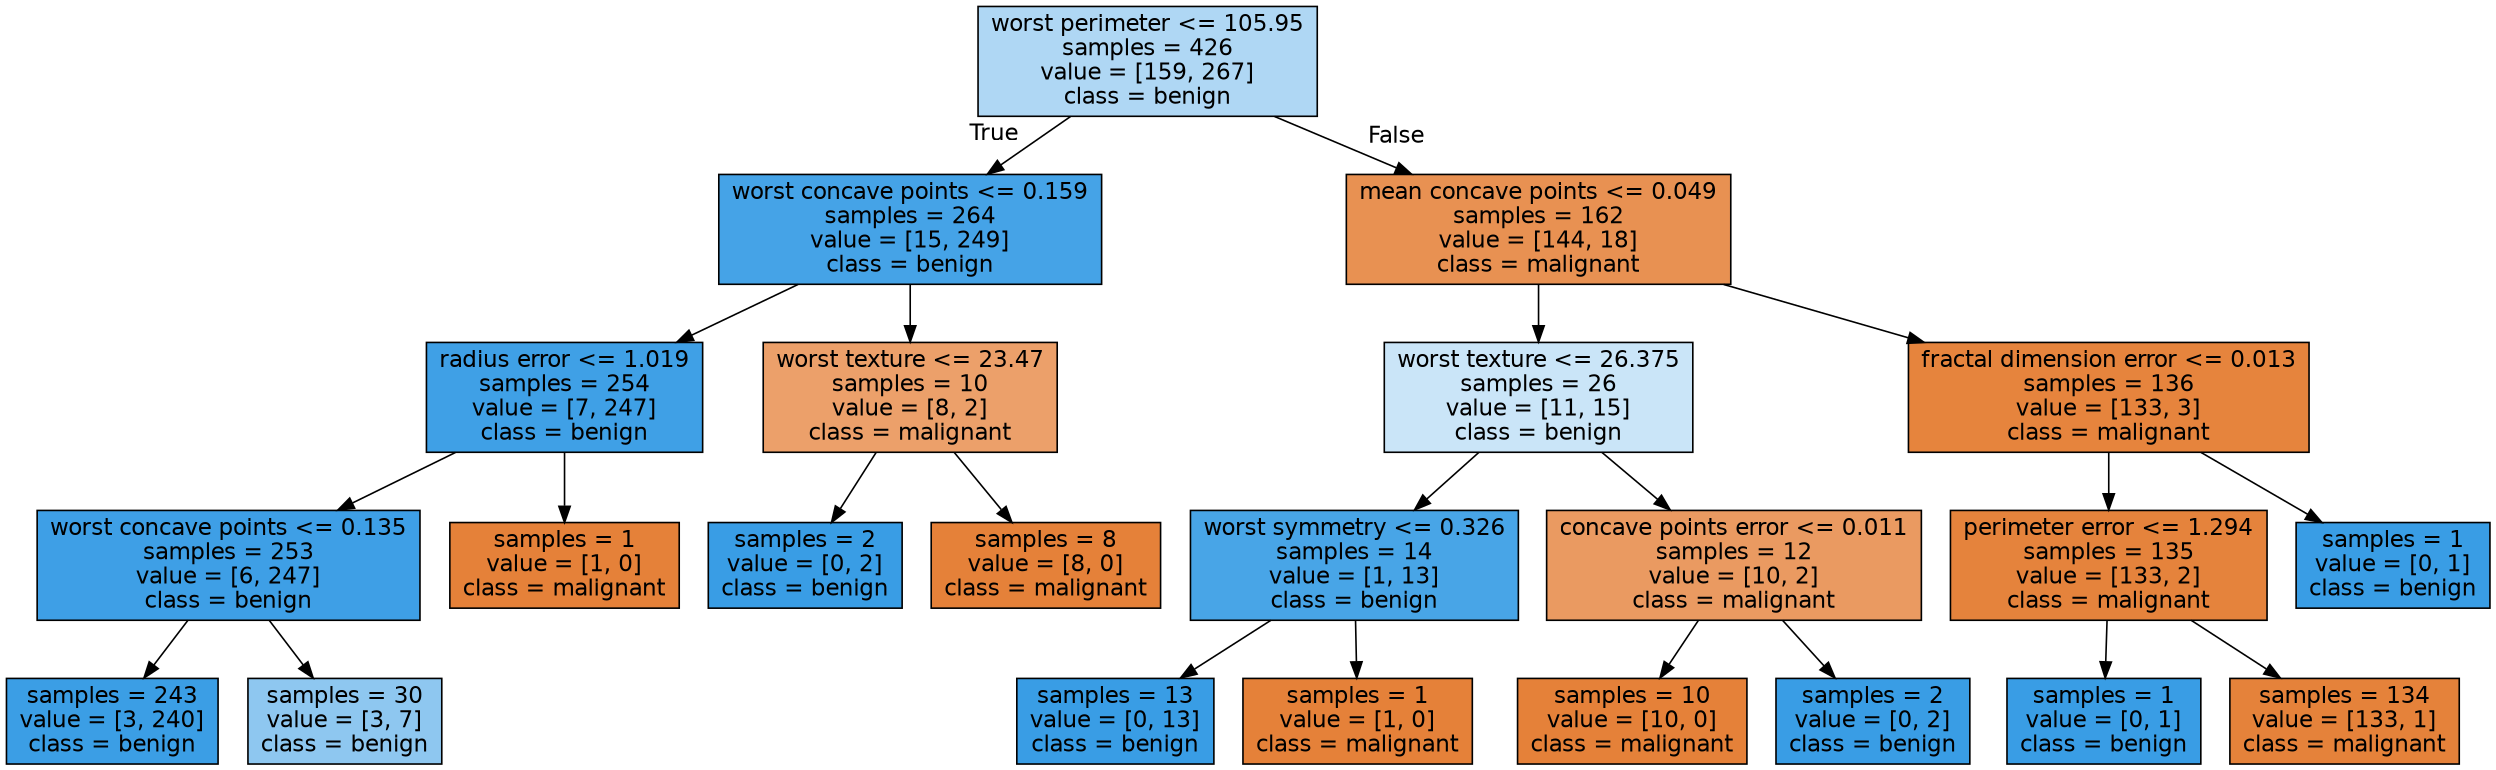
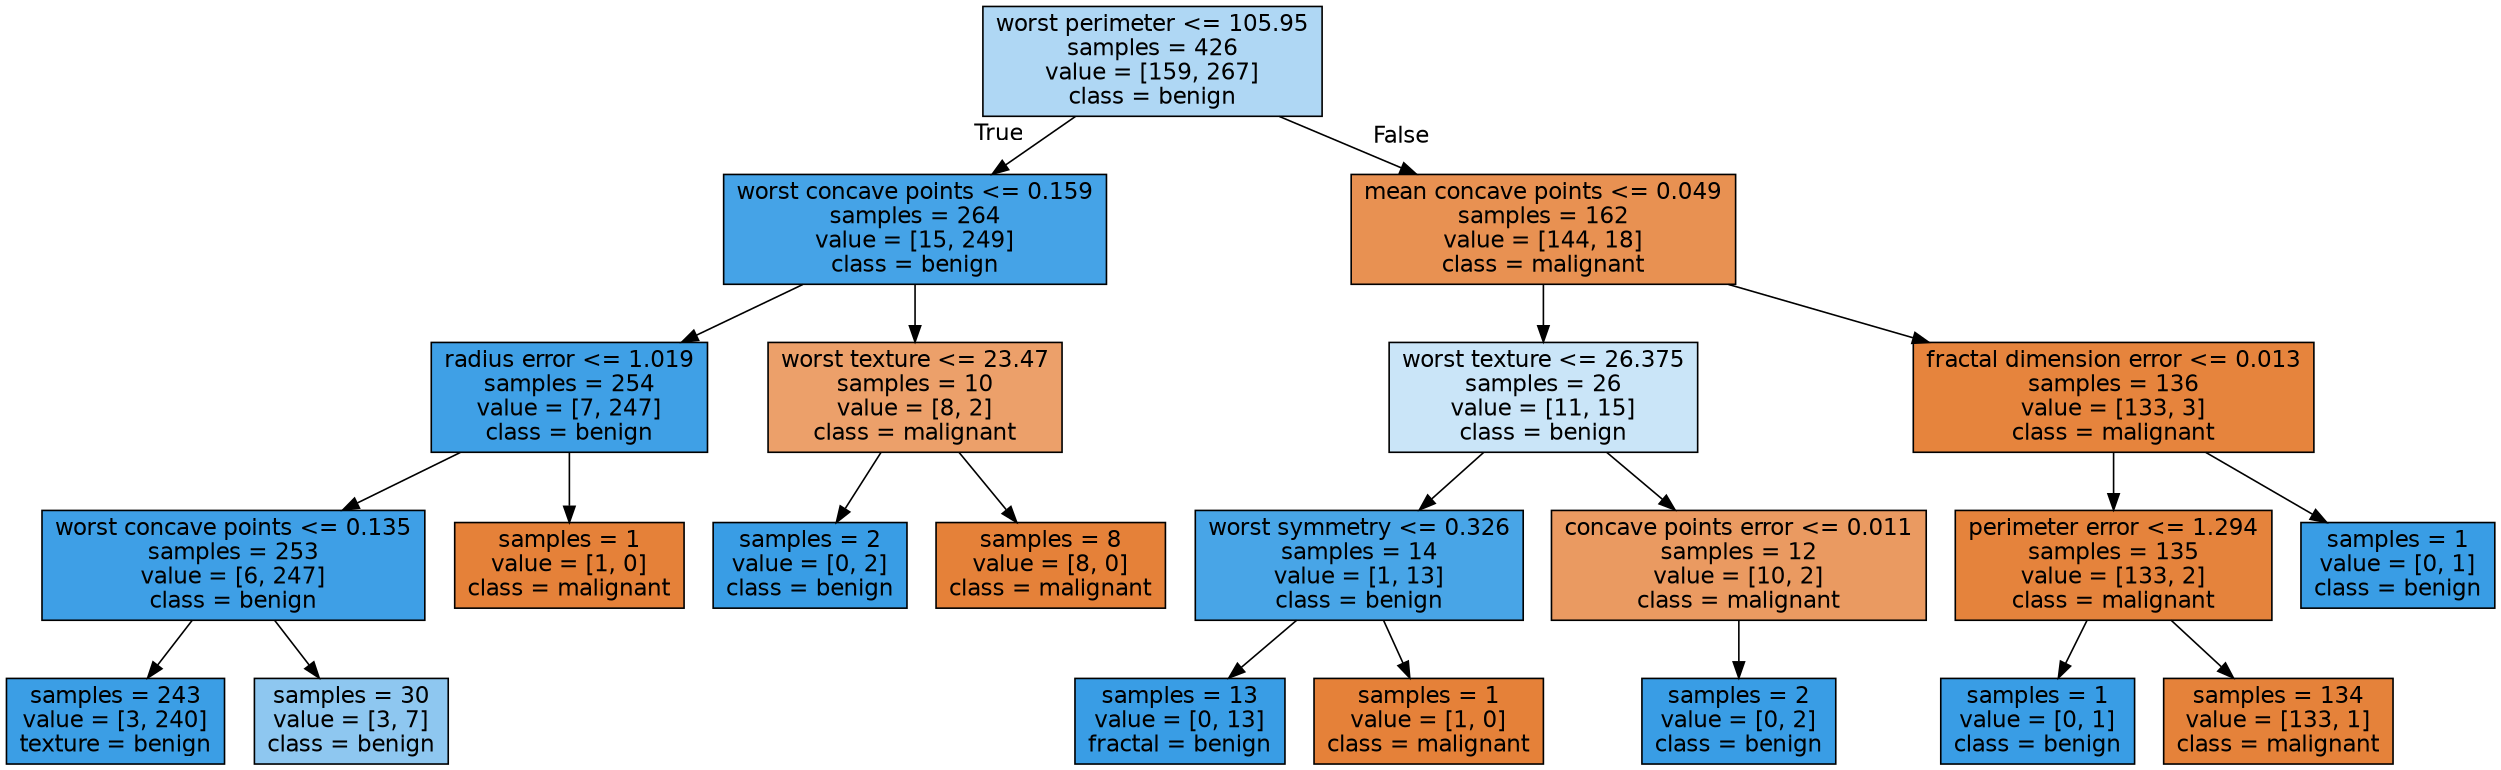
(112, 721) -> (115, 721)
(1115, 721) -> (1180, 721)
(1632, 721) -> none
